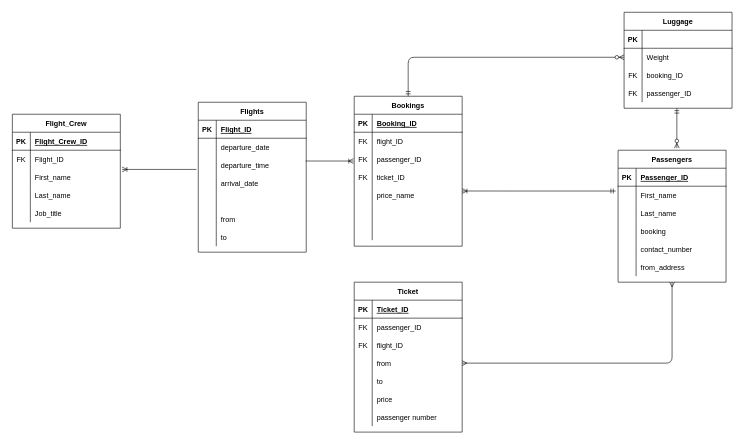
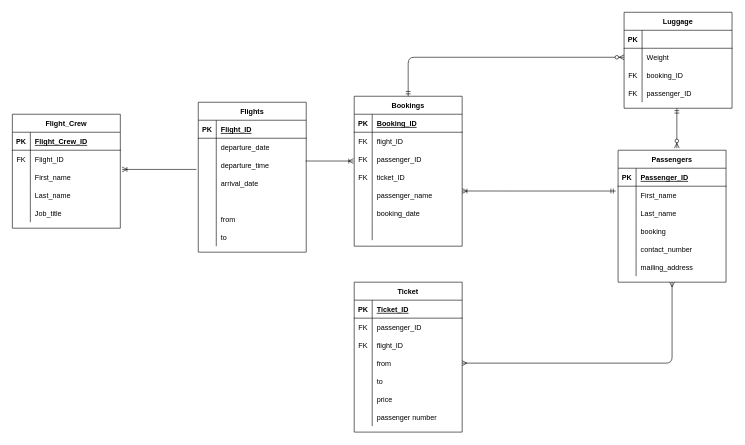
(396, 196) -> (405, 196)
none -> (417, 213)
(665, 268) -> (668, 268)
